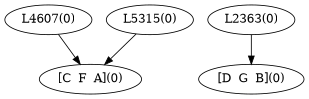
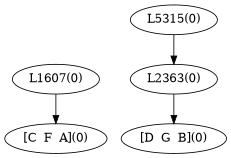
(48, 20) -> (56, 79)
(123, 46) -> (174, 45)
